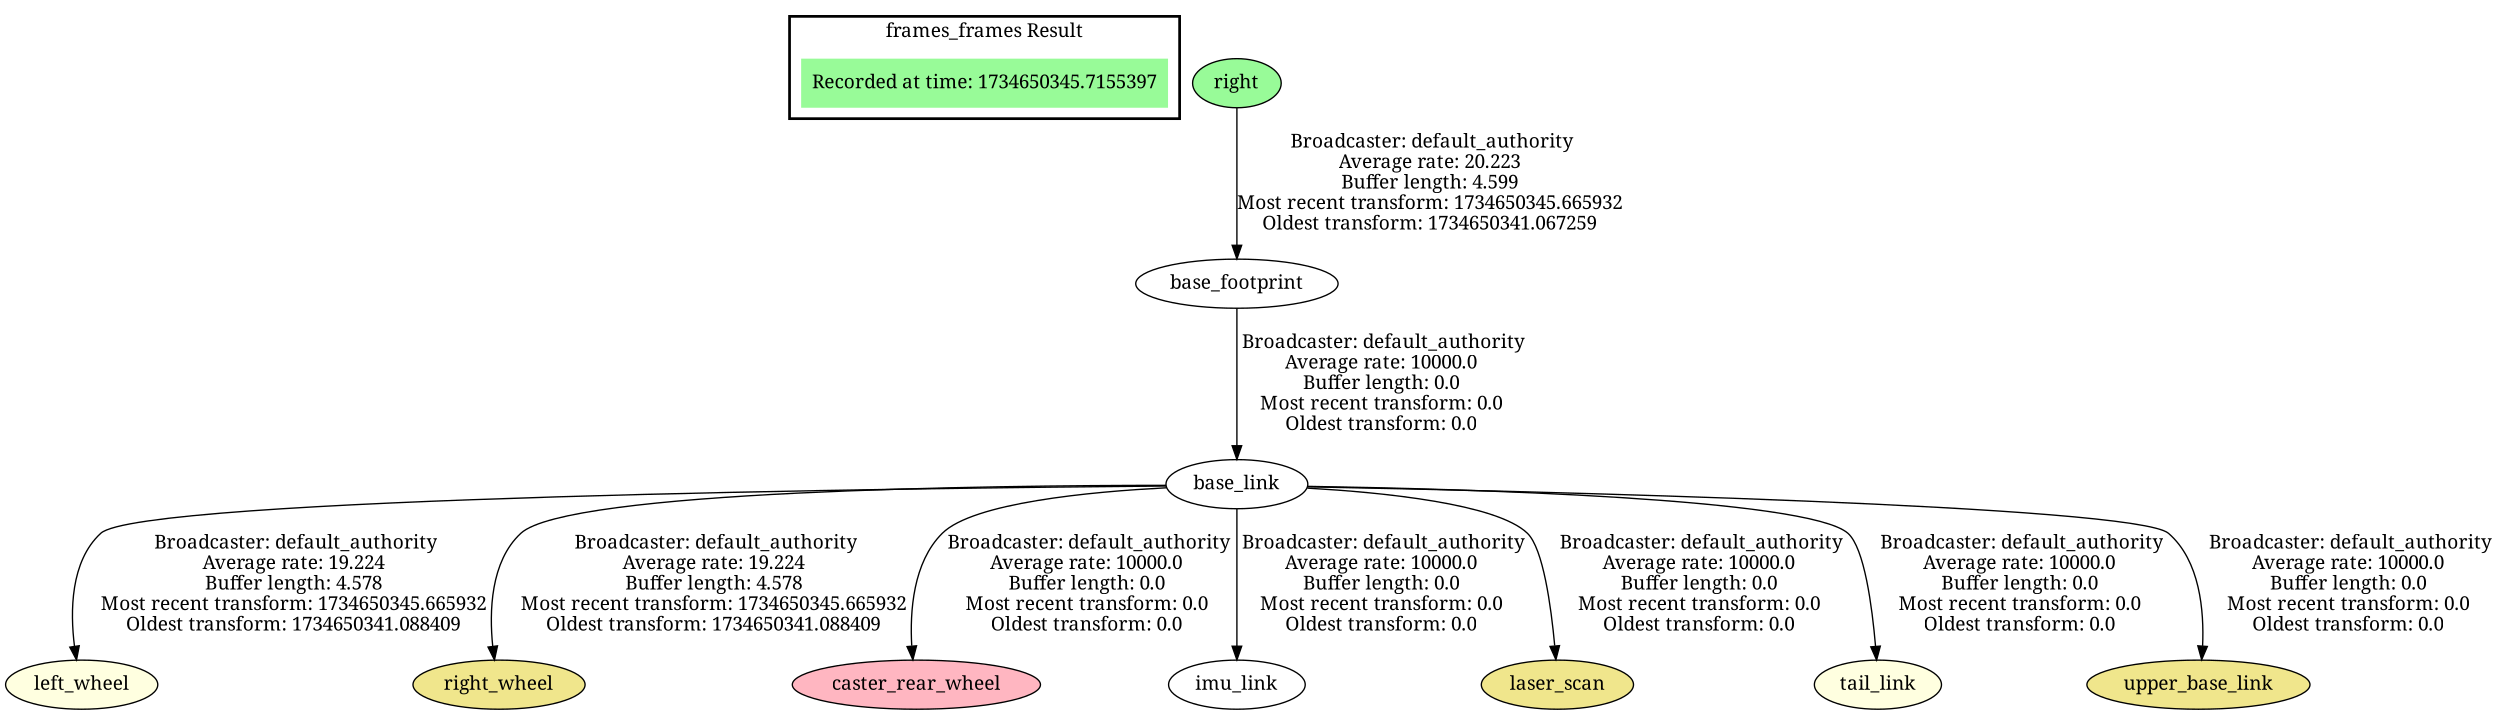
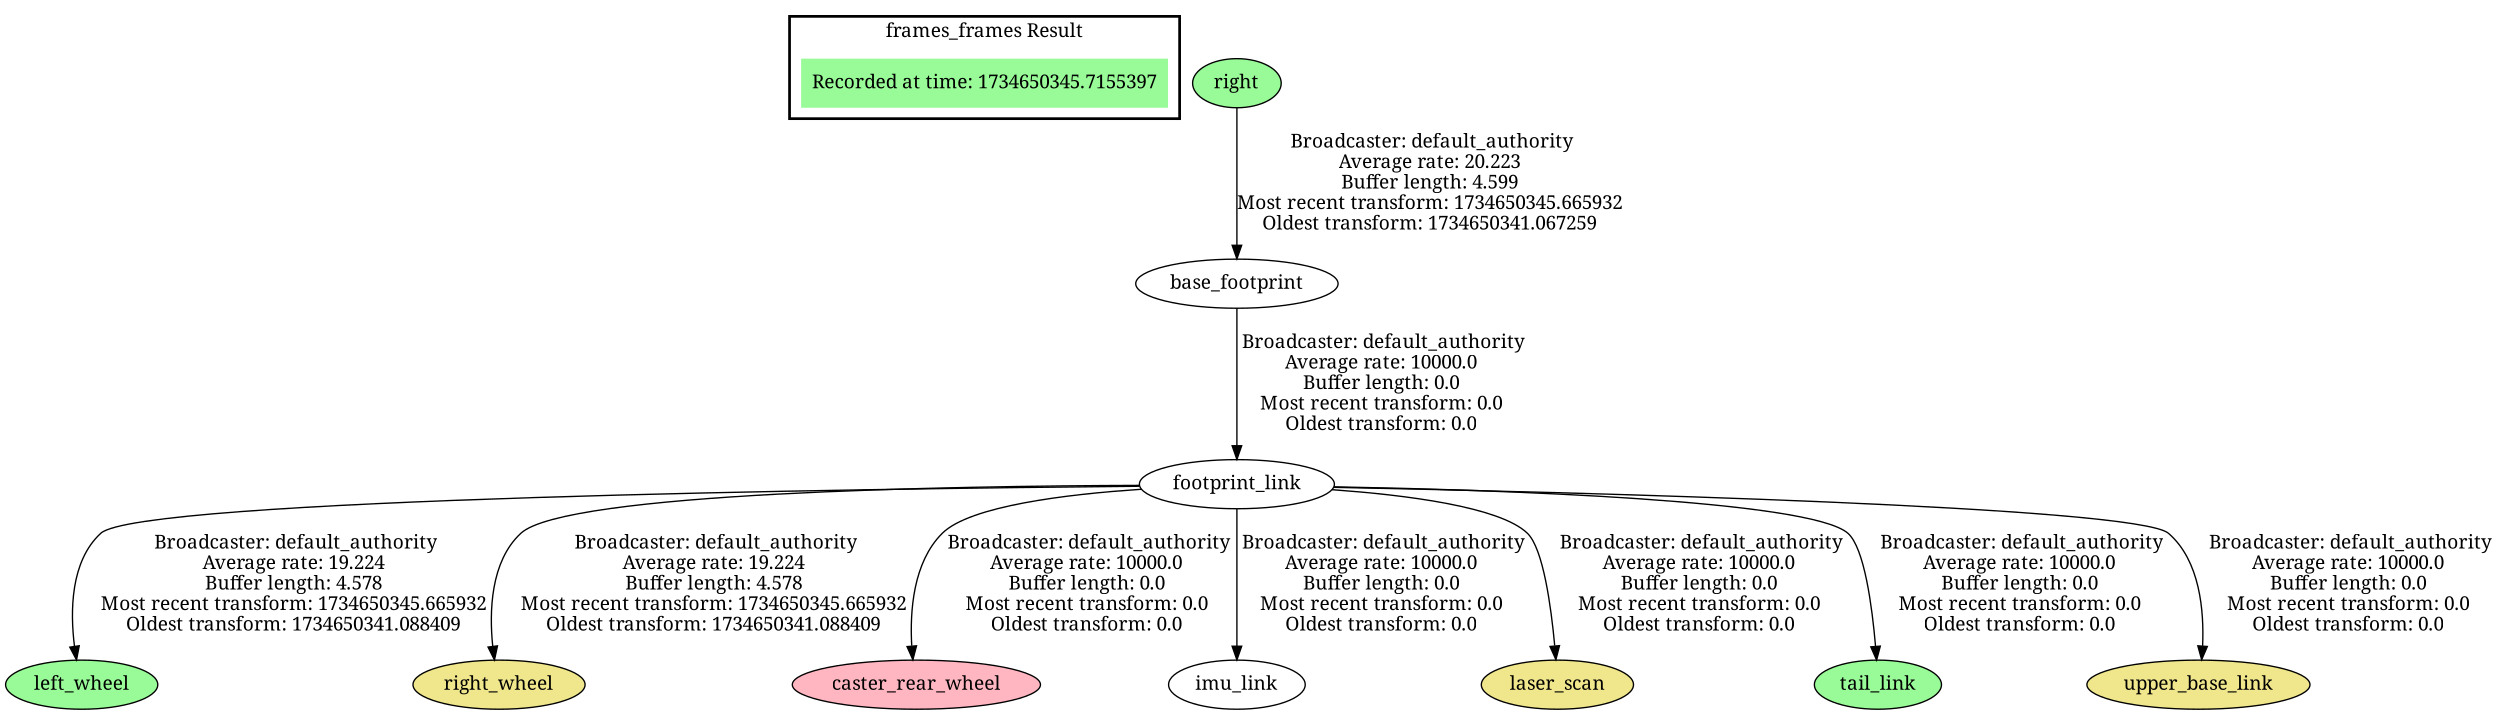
(1237, 484) -> (1237, 484)
(82, 685) -> (82, 685)
(1878, 685) -> (1878, 685)
